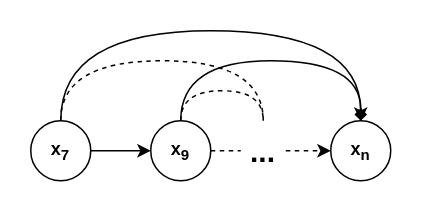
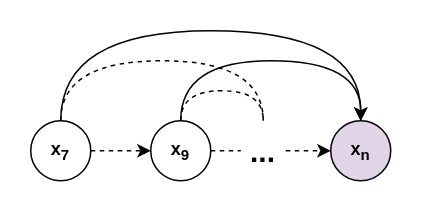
(340, 74) -> (343, 76)
(115, 151) -> (115, 151)
(361, 151) -> (361, 151)
